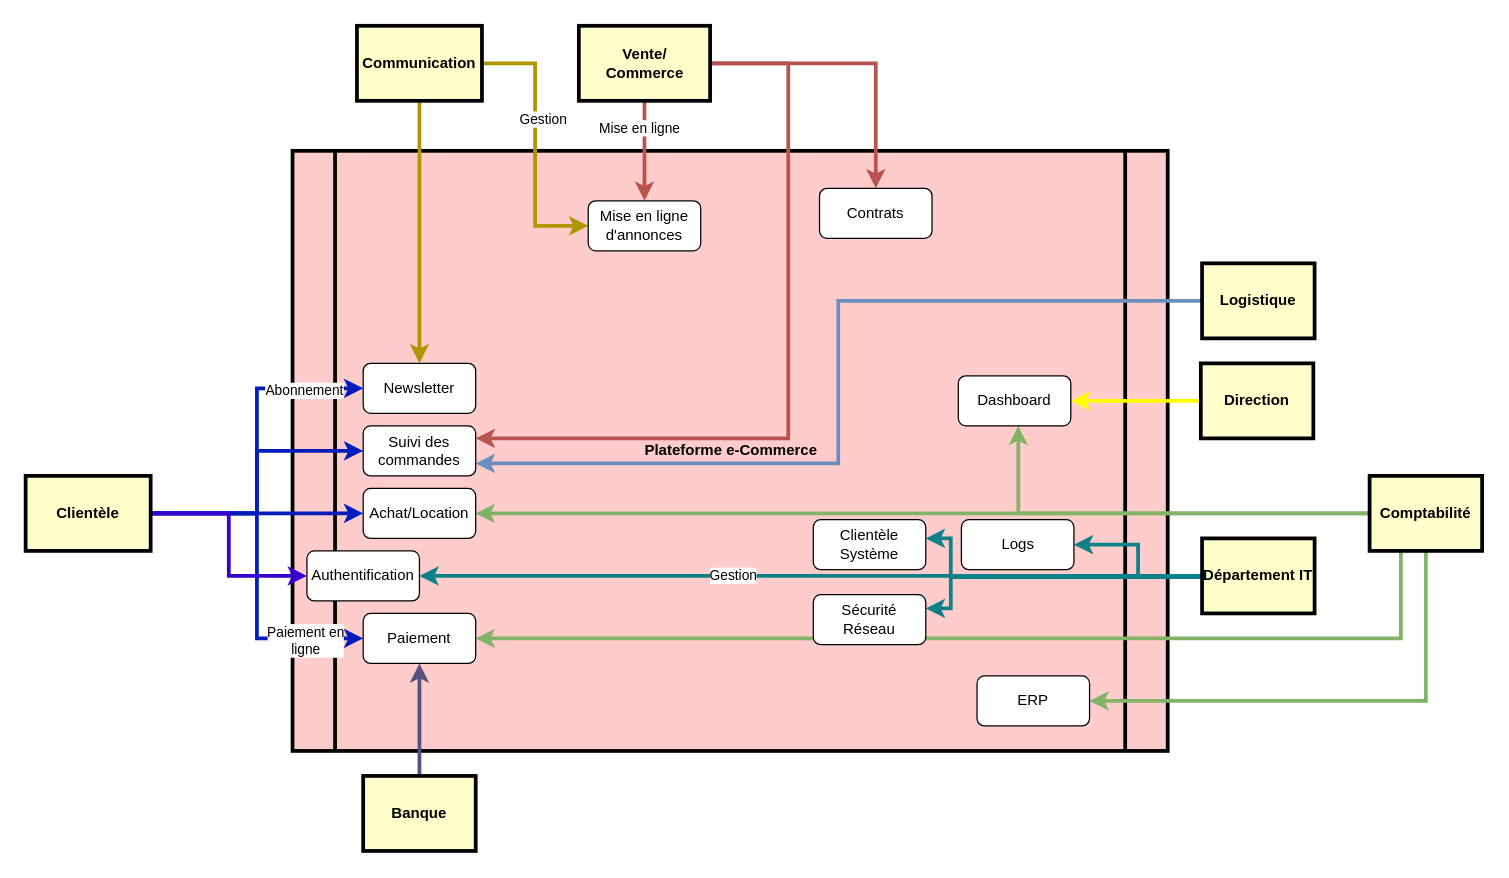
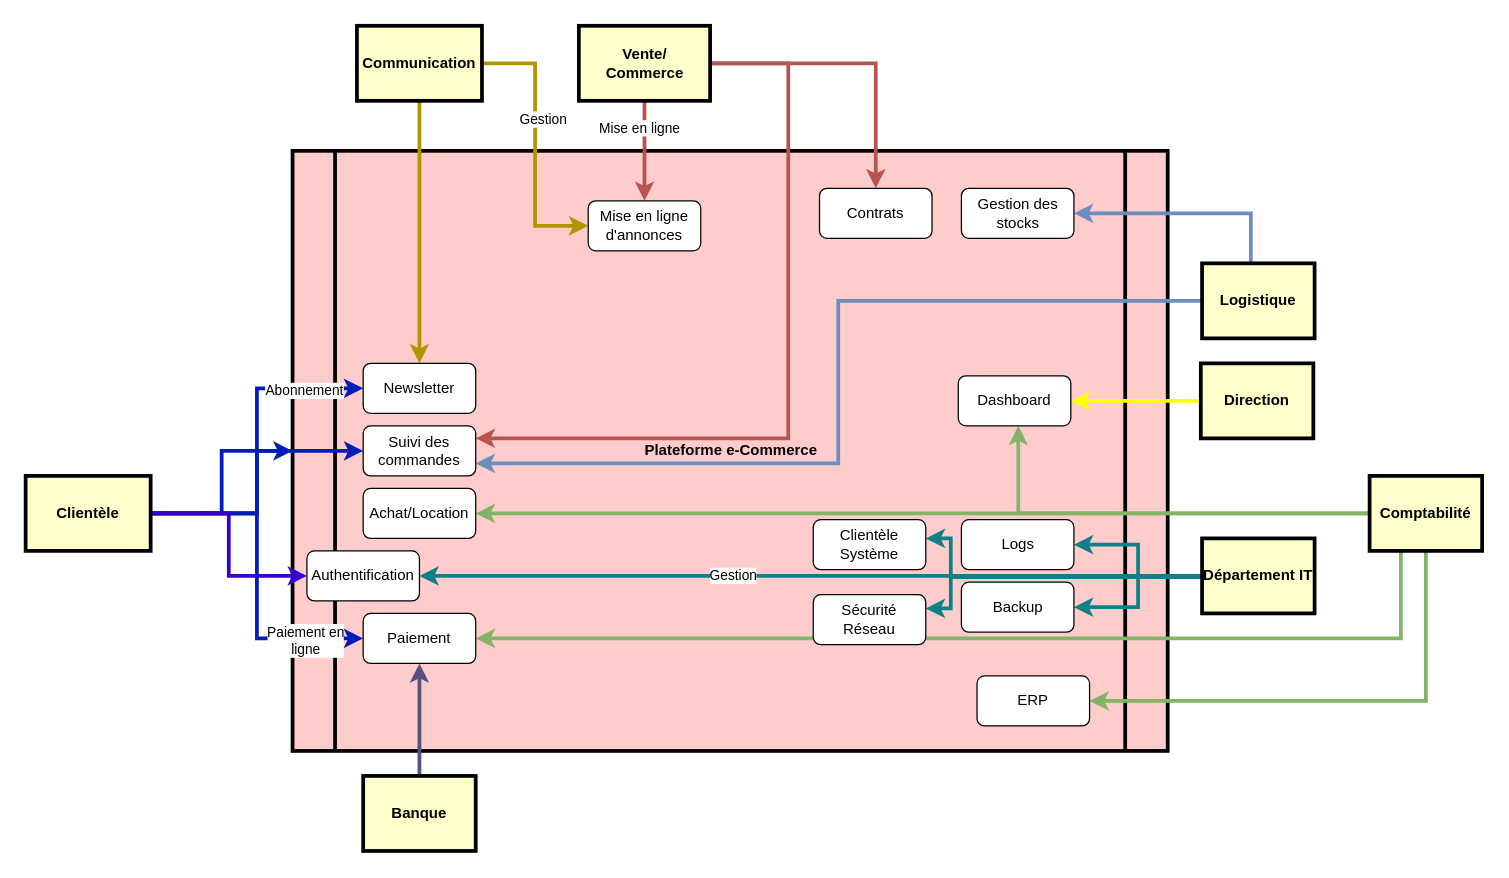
none -> (1018, 213)
none -> (1194, 213)
(304, 513) -> (222, 466)
none -> (1018, 607)
none -> (1128, 607)
